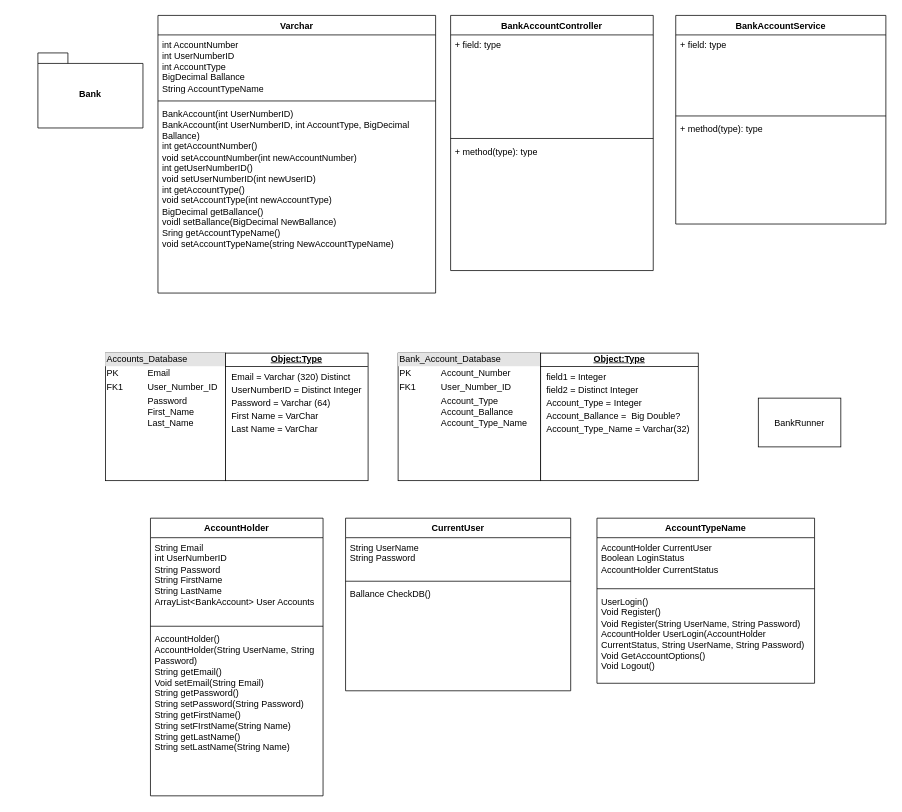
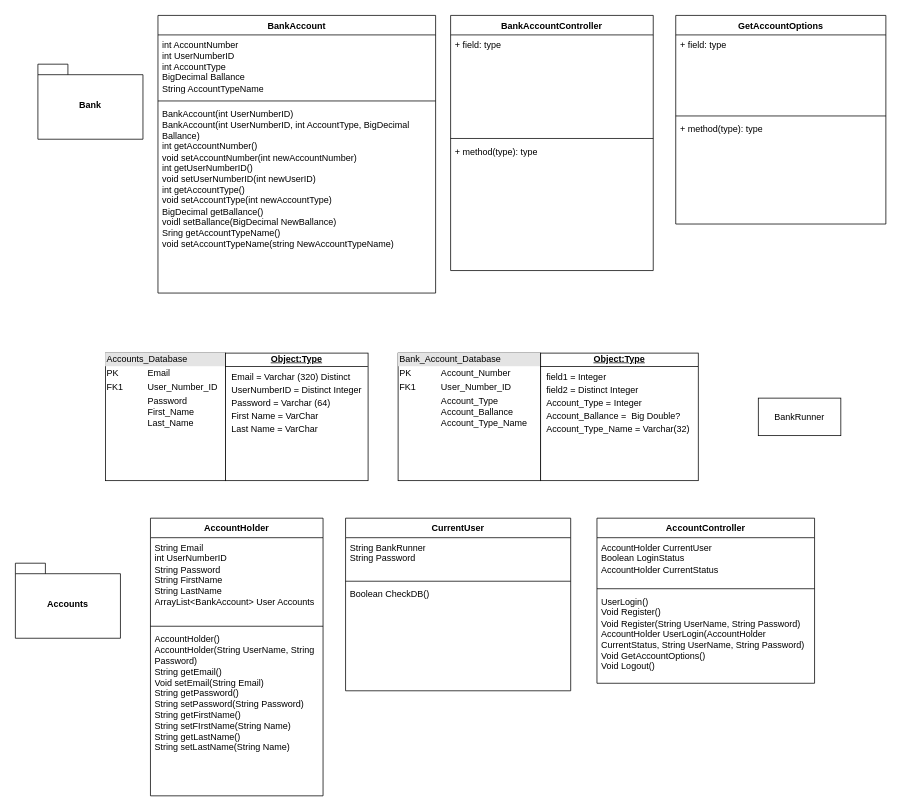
(297, 26) -> (297, 26)
(780, 26) -> (780, 26)
(90, 90) -> (90, 102)
(799, 422) -> (799, 417)
(705, 529) -> (705, 529)
(385, 553) -> (390, 553)
(392, 595) -> (390, 595)
none -> (68, 600)
